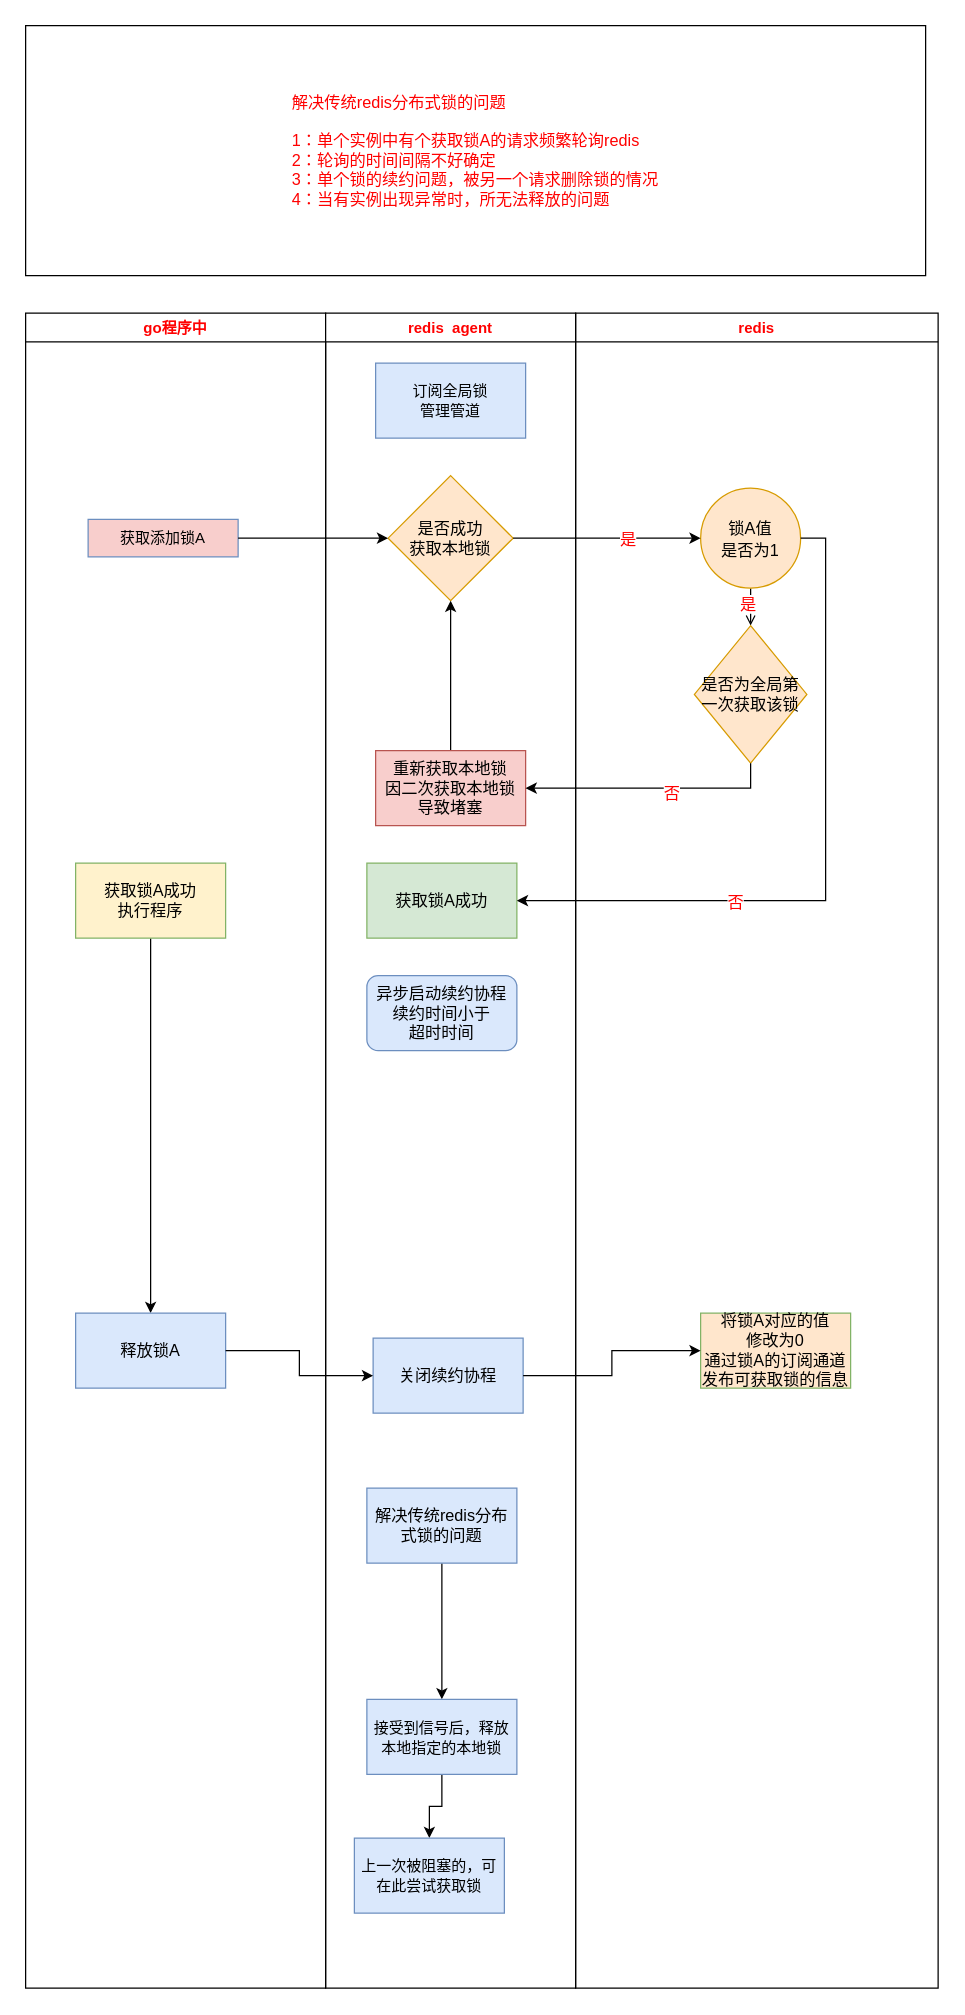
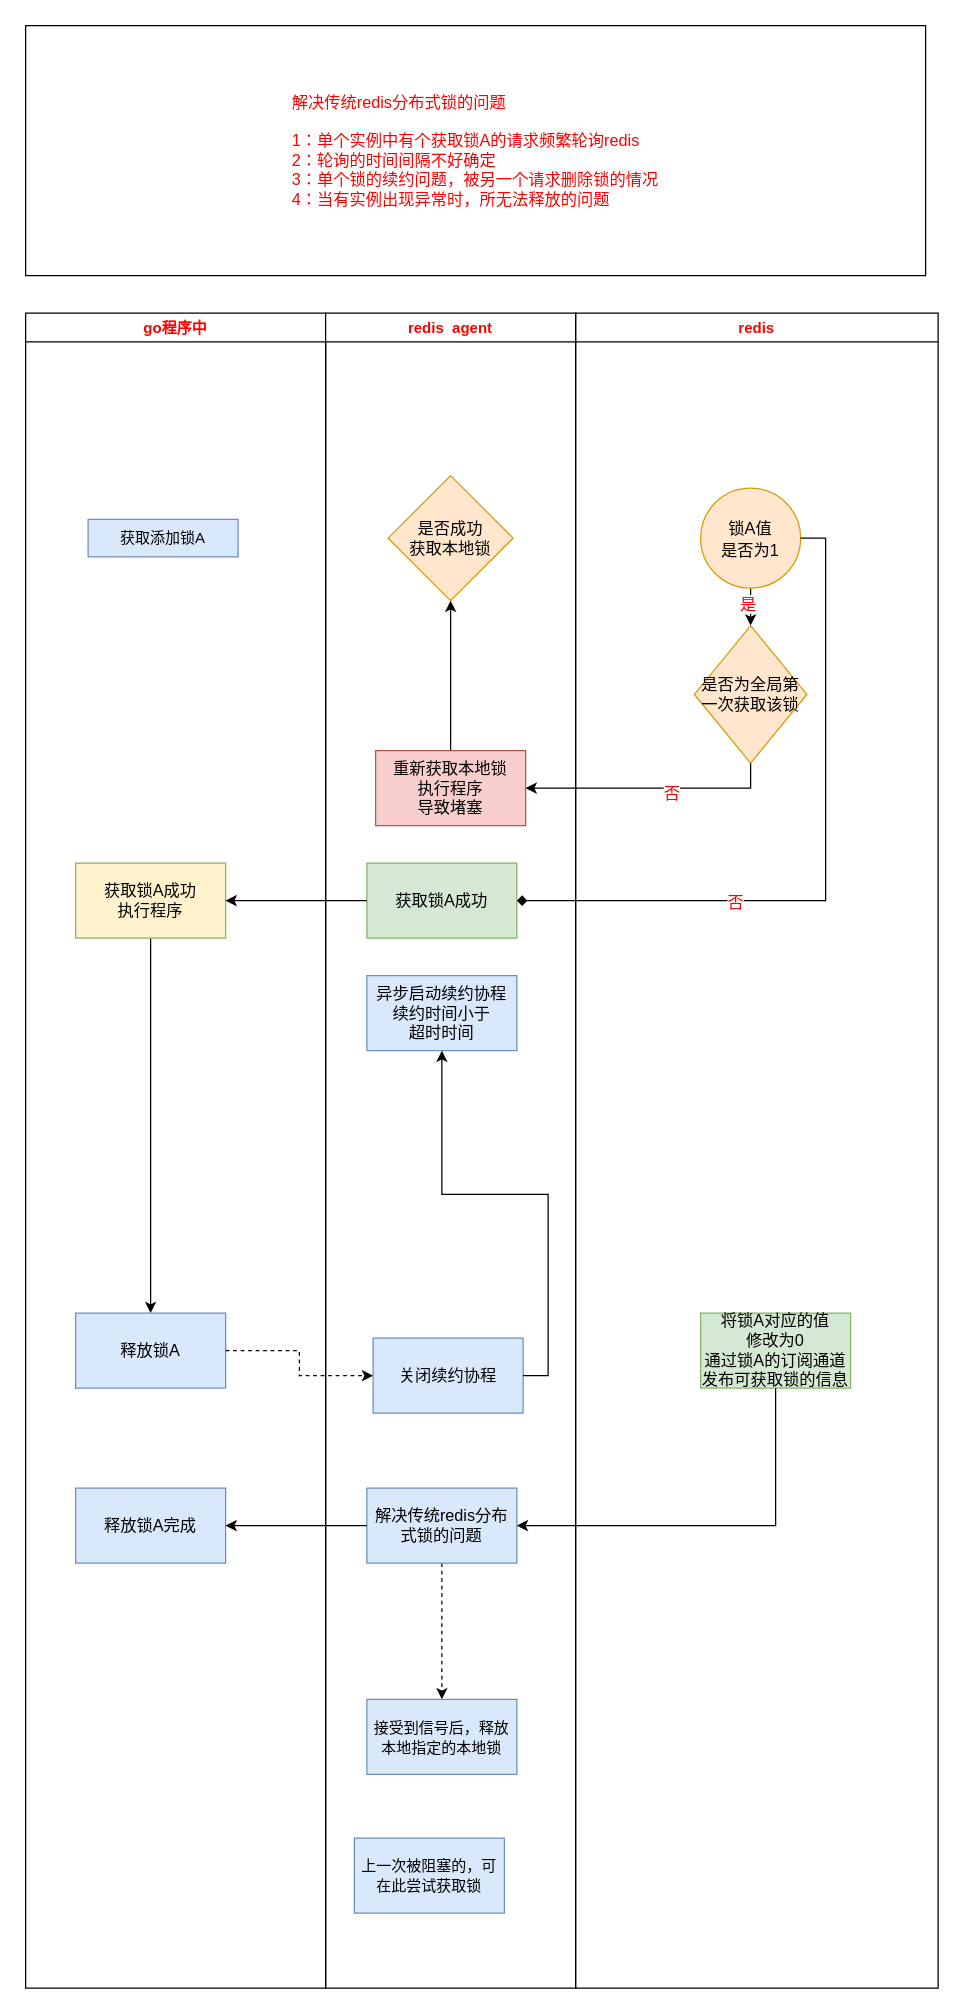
(451, 401) -> none
(163, 538) -> (163, 538)
(309, 538) -> none
(602, 538) -> none
(751, 617) -> (751, 615)
(451, 788) -> (451, 788)
none -> (301, 901)
(527, 901) -> (528, 901)
(442, 1013) -> (442, 1013)
(776, 1351) -> (776, 1351)
(612, 1357) -> (520, 1194)
(299, 1360) -> (299, 1360)
none -> (151, 1526)
none -> (301, 1526)
none -> (719, 1526)
(442, 1628) -> (442, 1628)
(440, 1806) -> none
